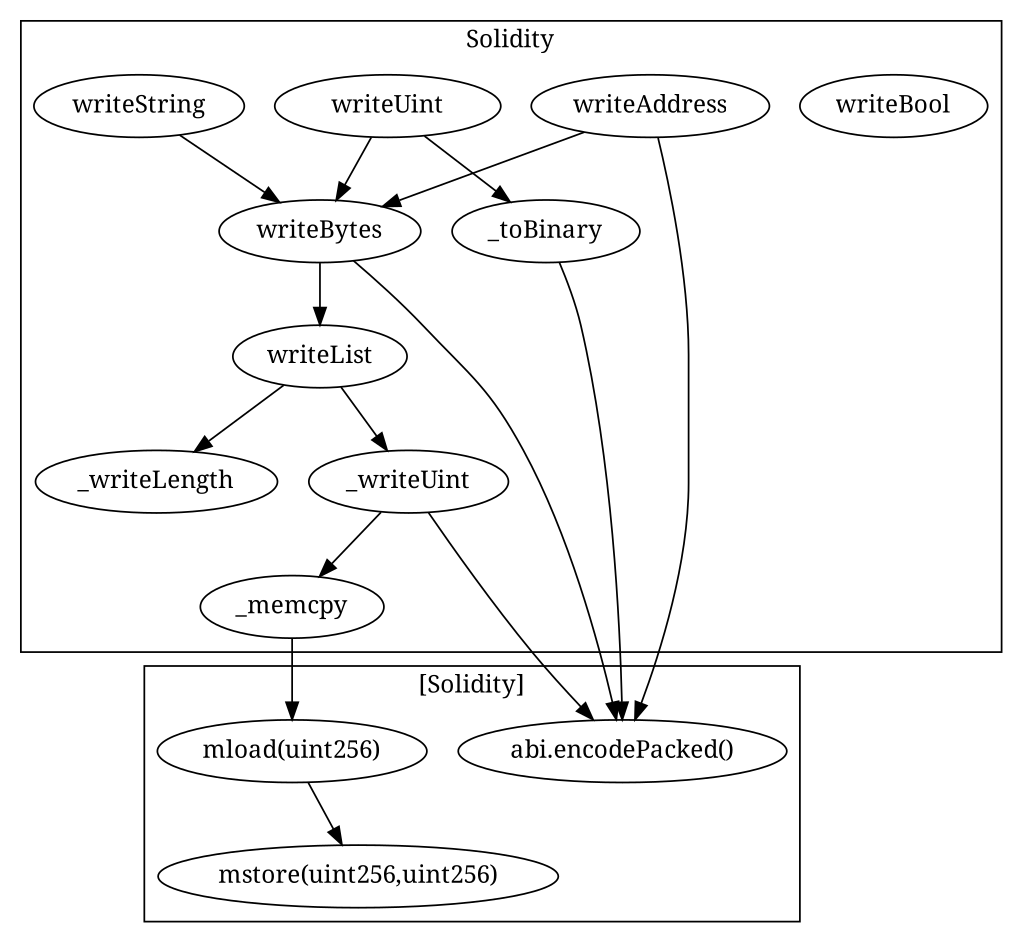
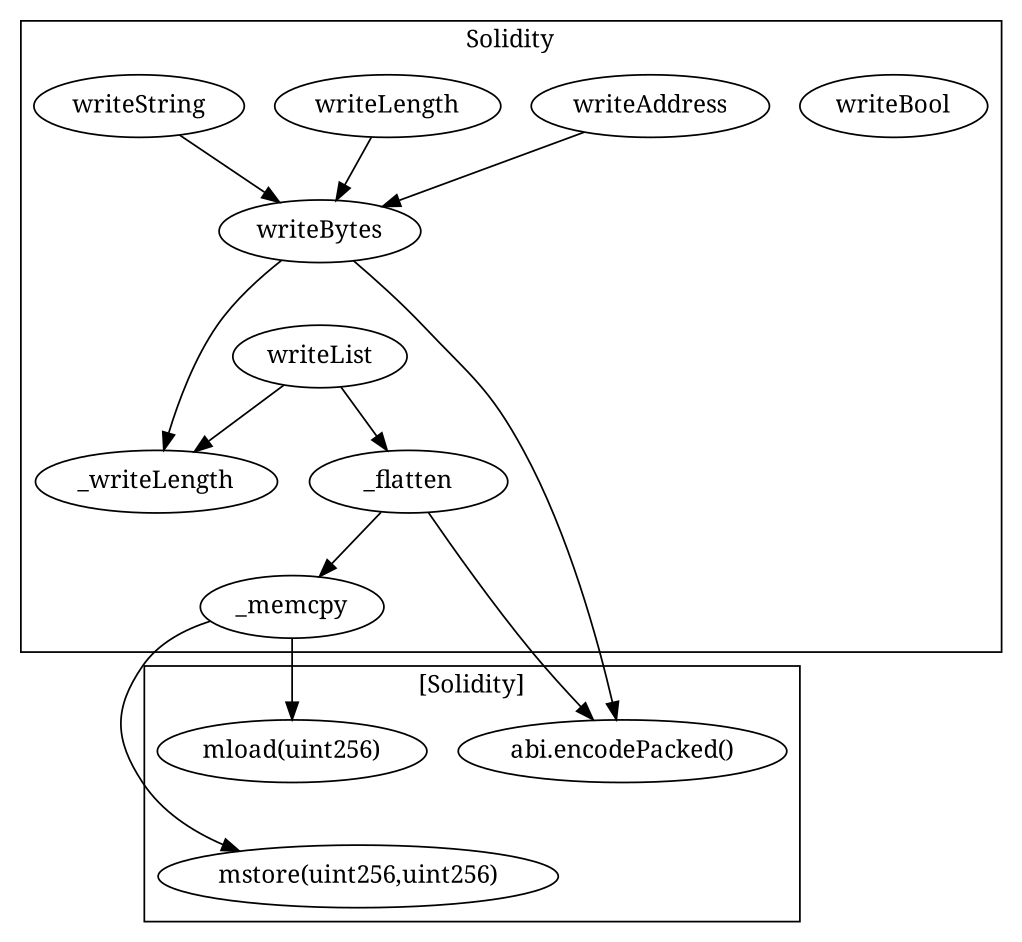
(388, 106) -> (388, 106)
(546, 231) -> none
(320, 285) -> (210, 337)
(689, 422) -> none
(409, 482) -> (409, 482)
(321, 806) -> (122, 734)
